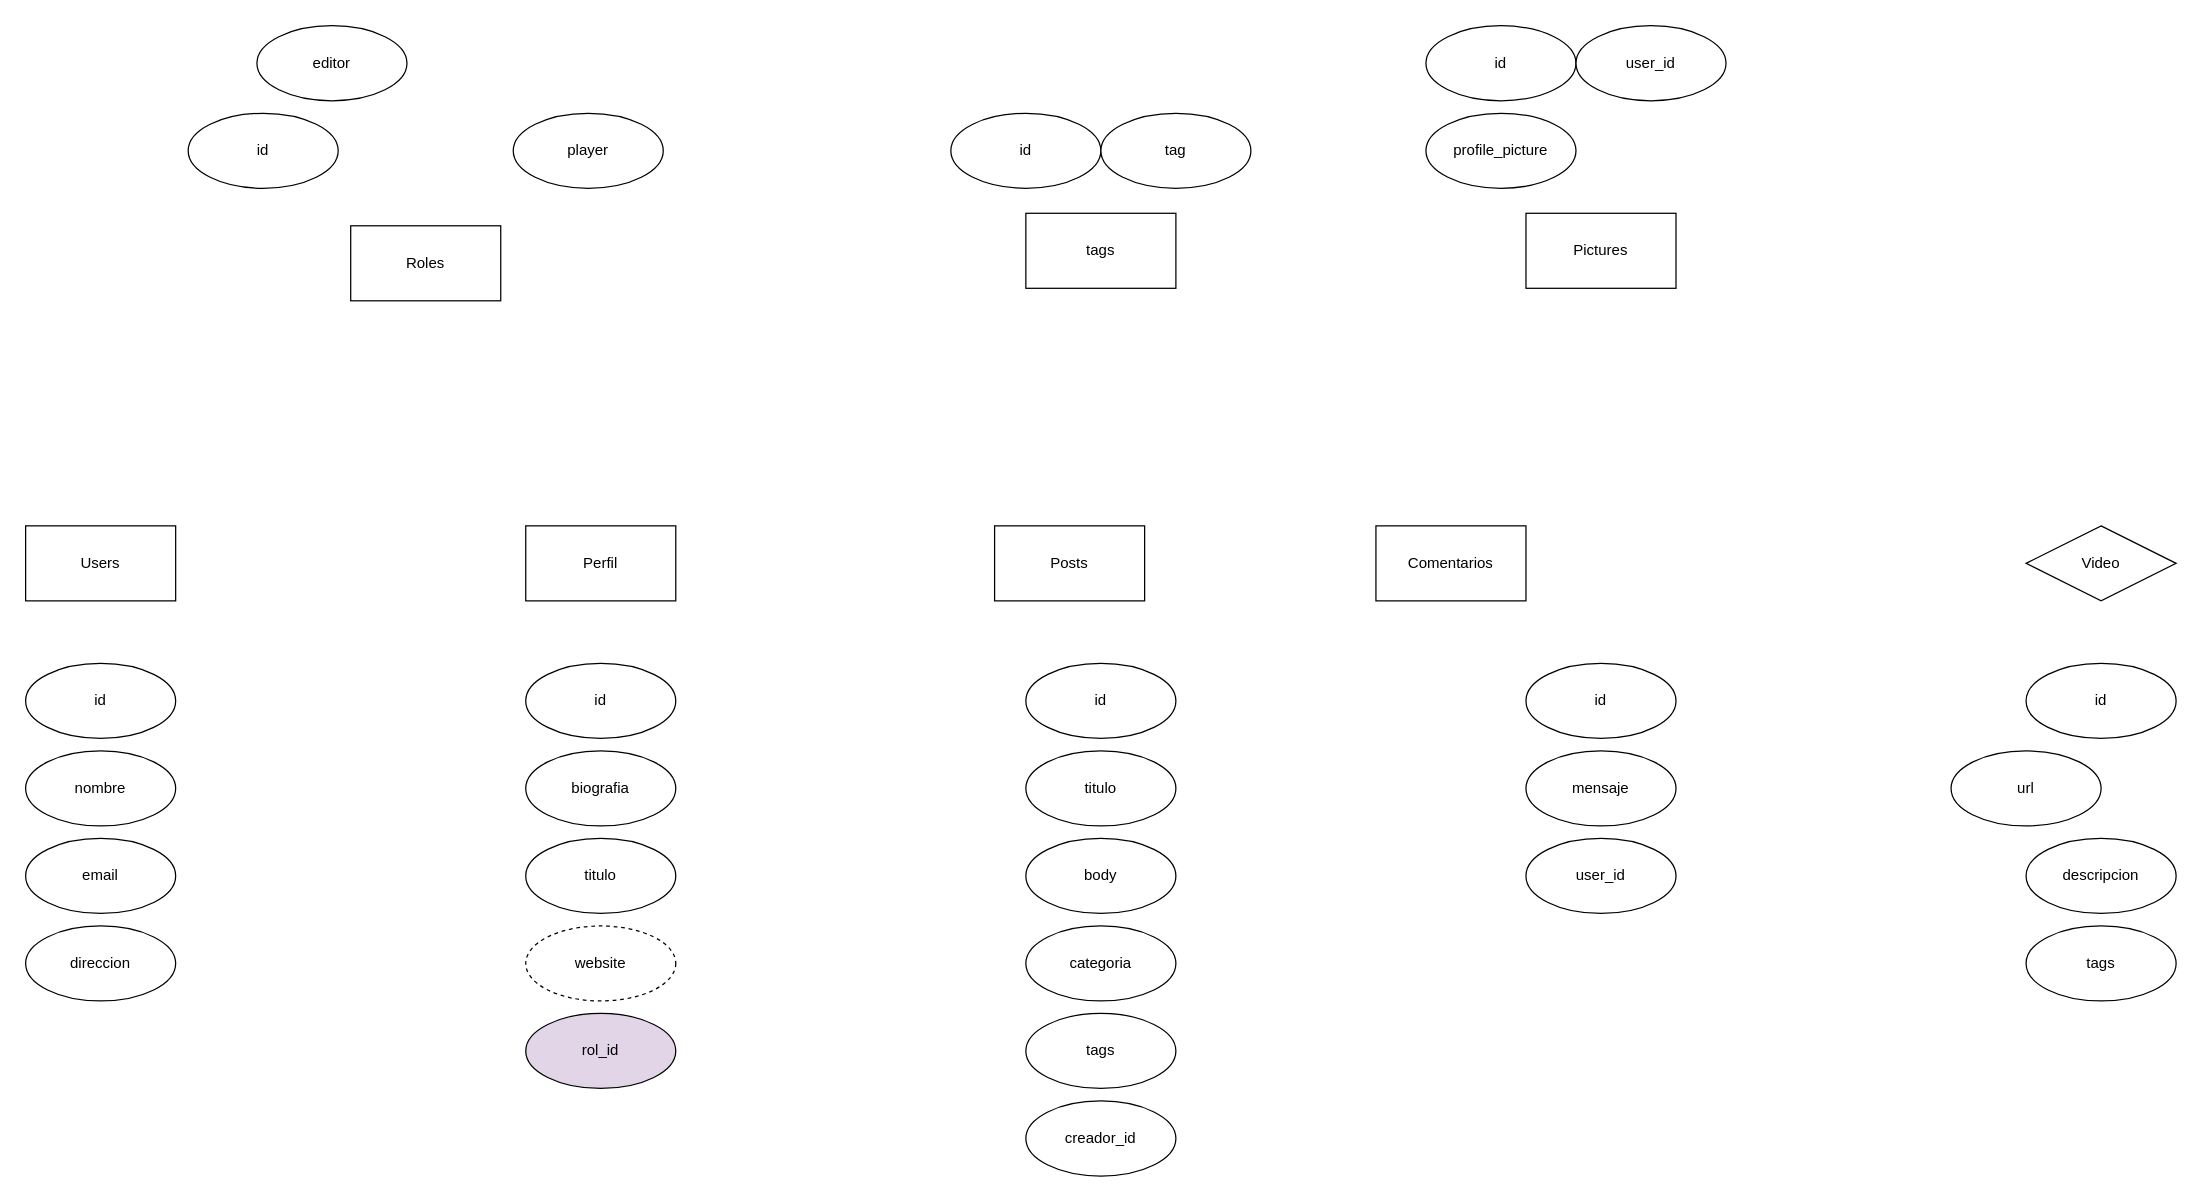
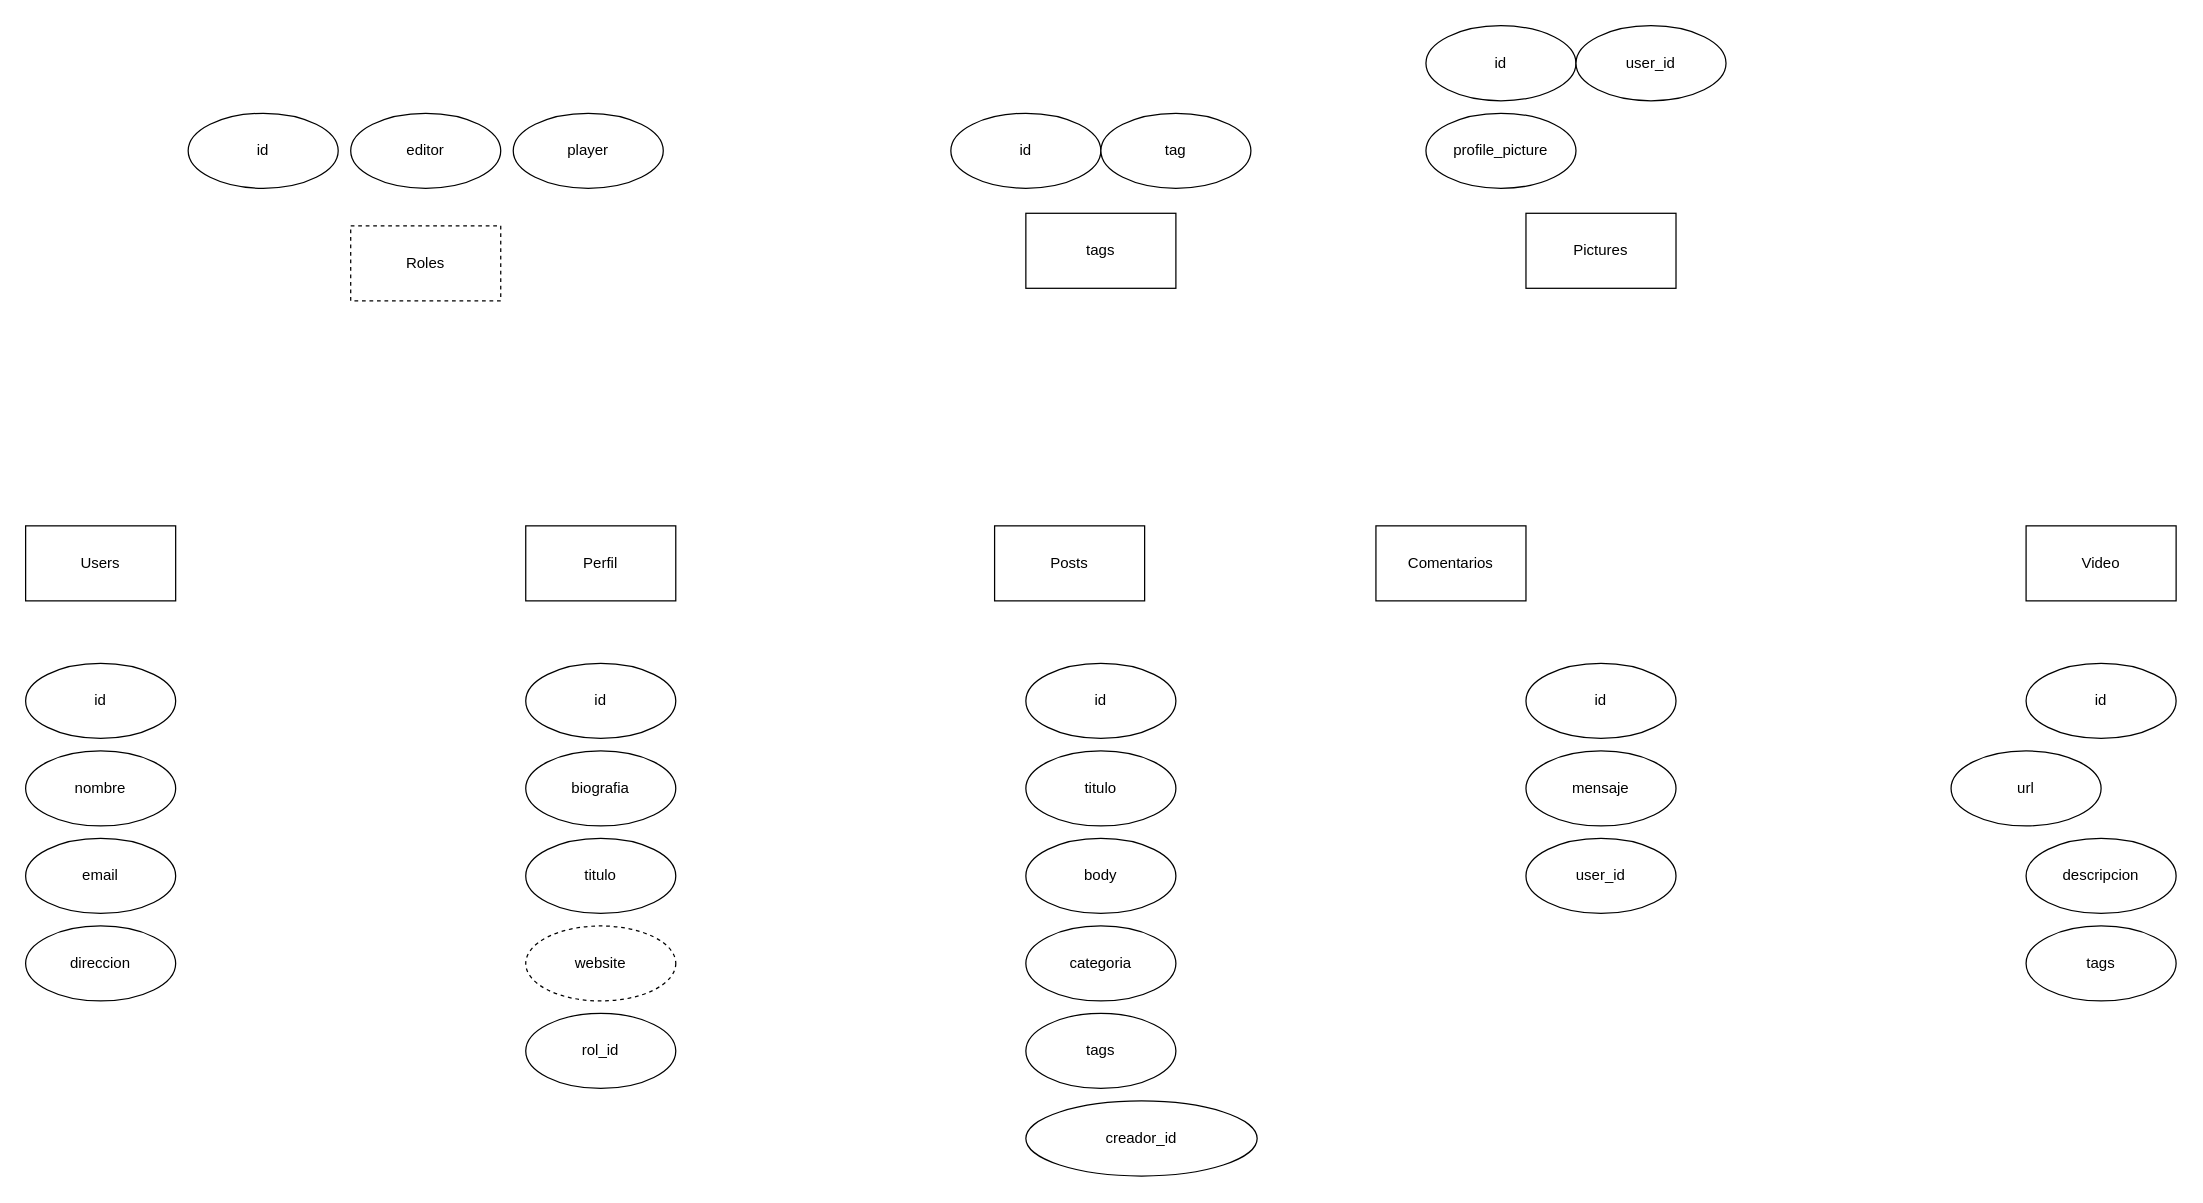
(332, 63) -> (426, 151)
(426, 263) -> (426, 263)
(2101, 563) -> (2101, 563)
(601, 1051) -> (601, 1051)
(1101, 1138) -> (1141, 1138)
